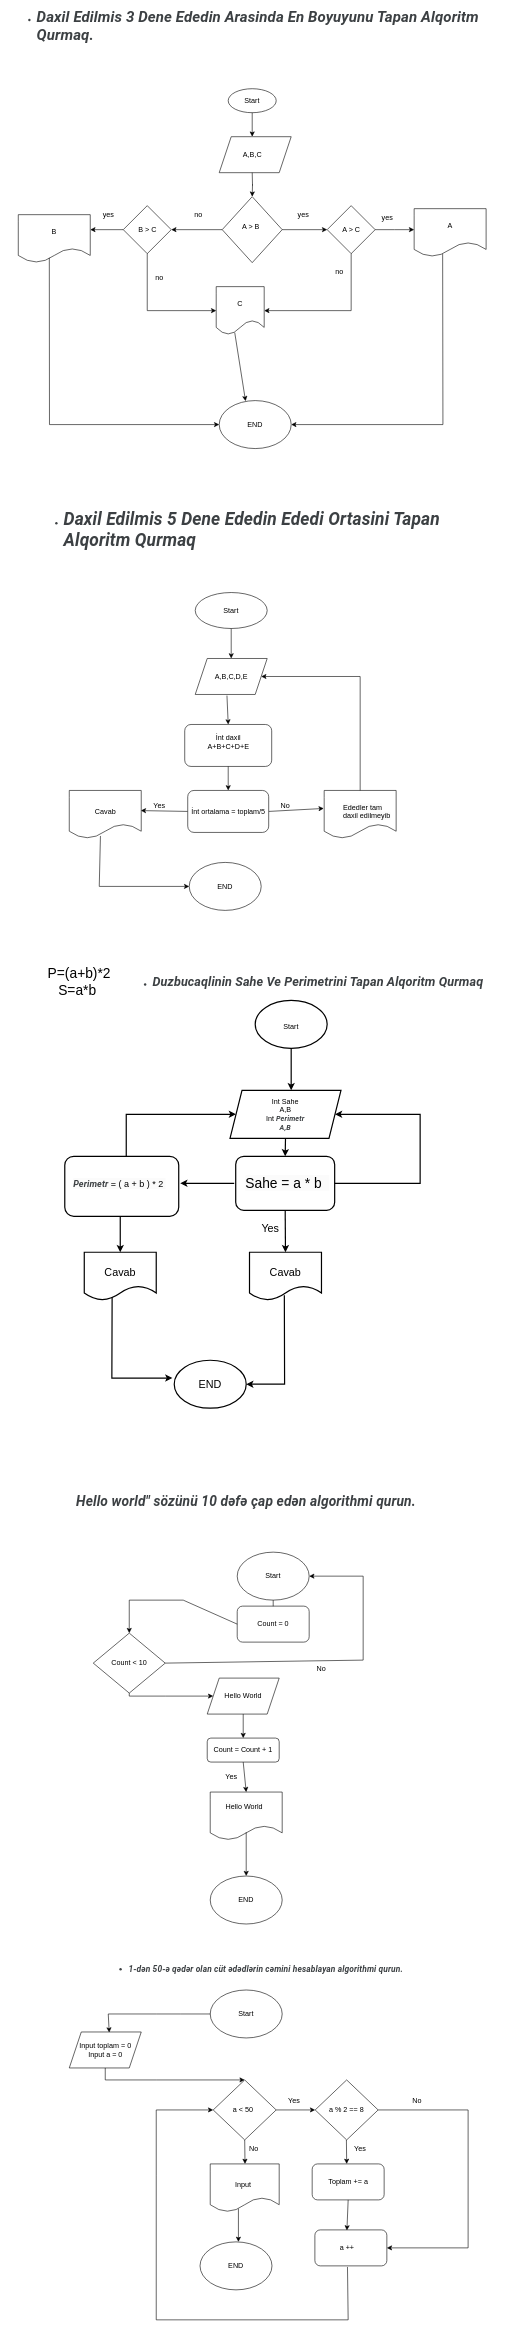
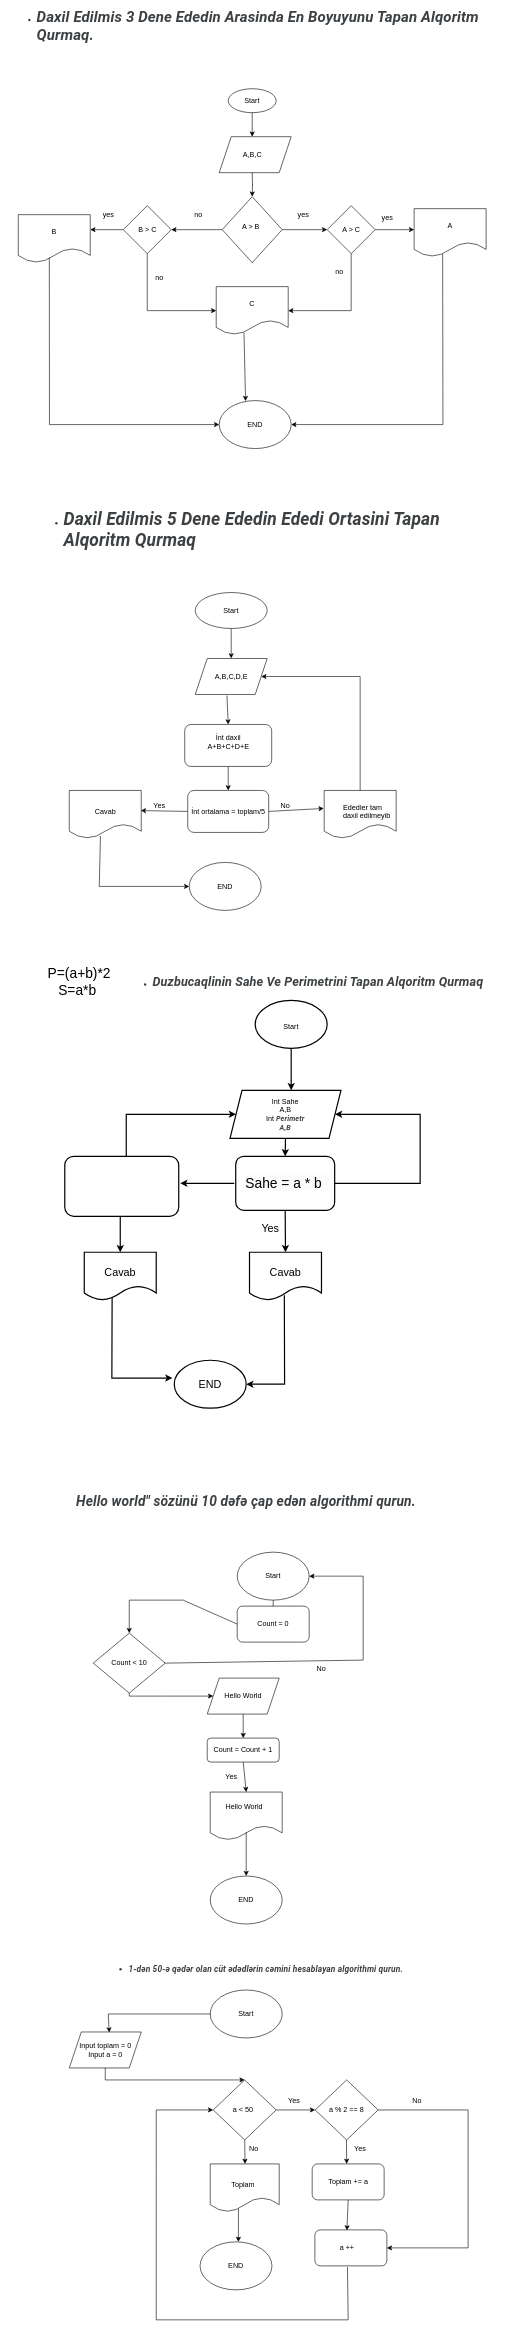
(240, 311) -> (252, 311)
(122, 1184) -> none
(243, 2186) -> (243, 2186)
